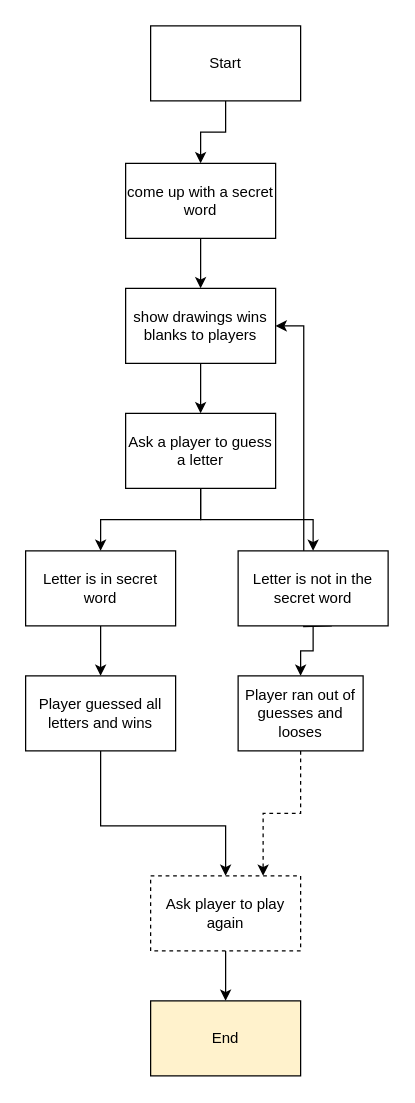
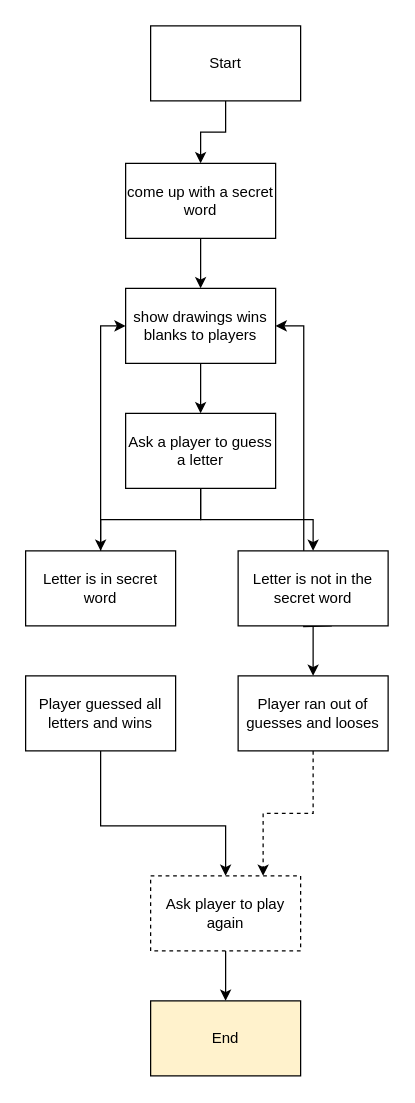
none -> (101, 413)
(101, 647) -> none
(301, 713) -> (313, 713)
